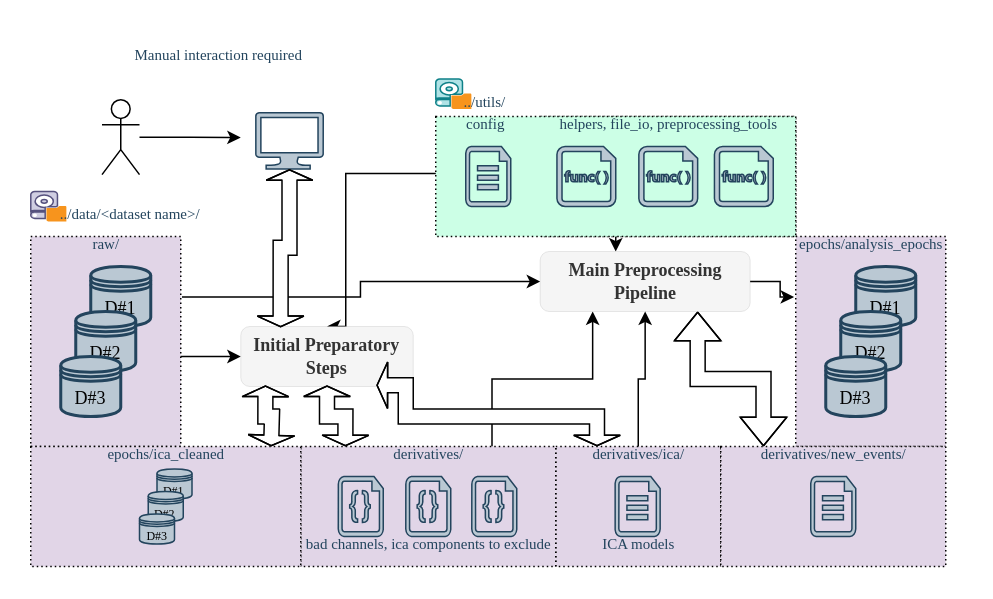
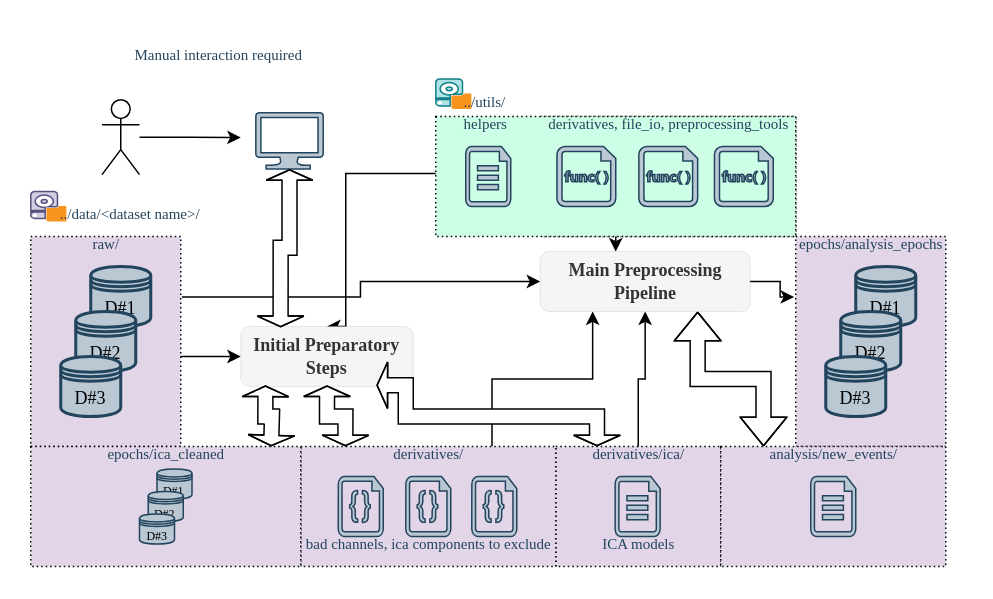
(486, 124) -> (486, 124)
(669, 124) -> (669, 124)
(834, 454) -> (834, 454)
